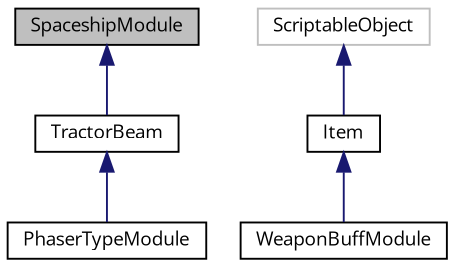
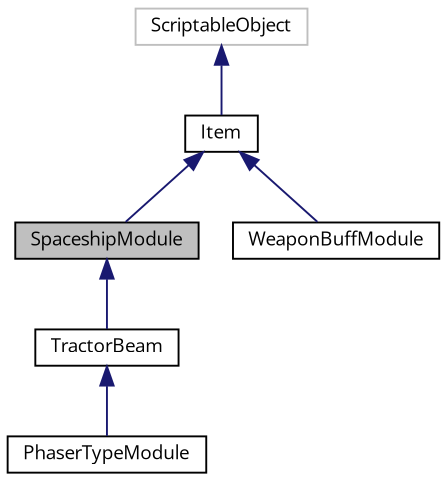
none -> (157, 193)
